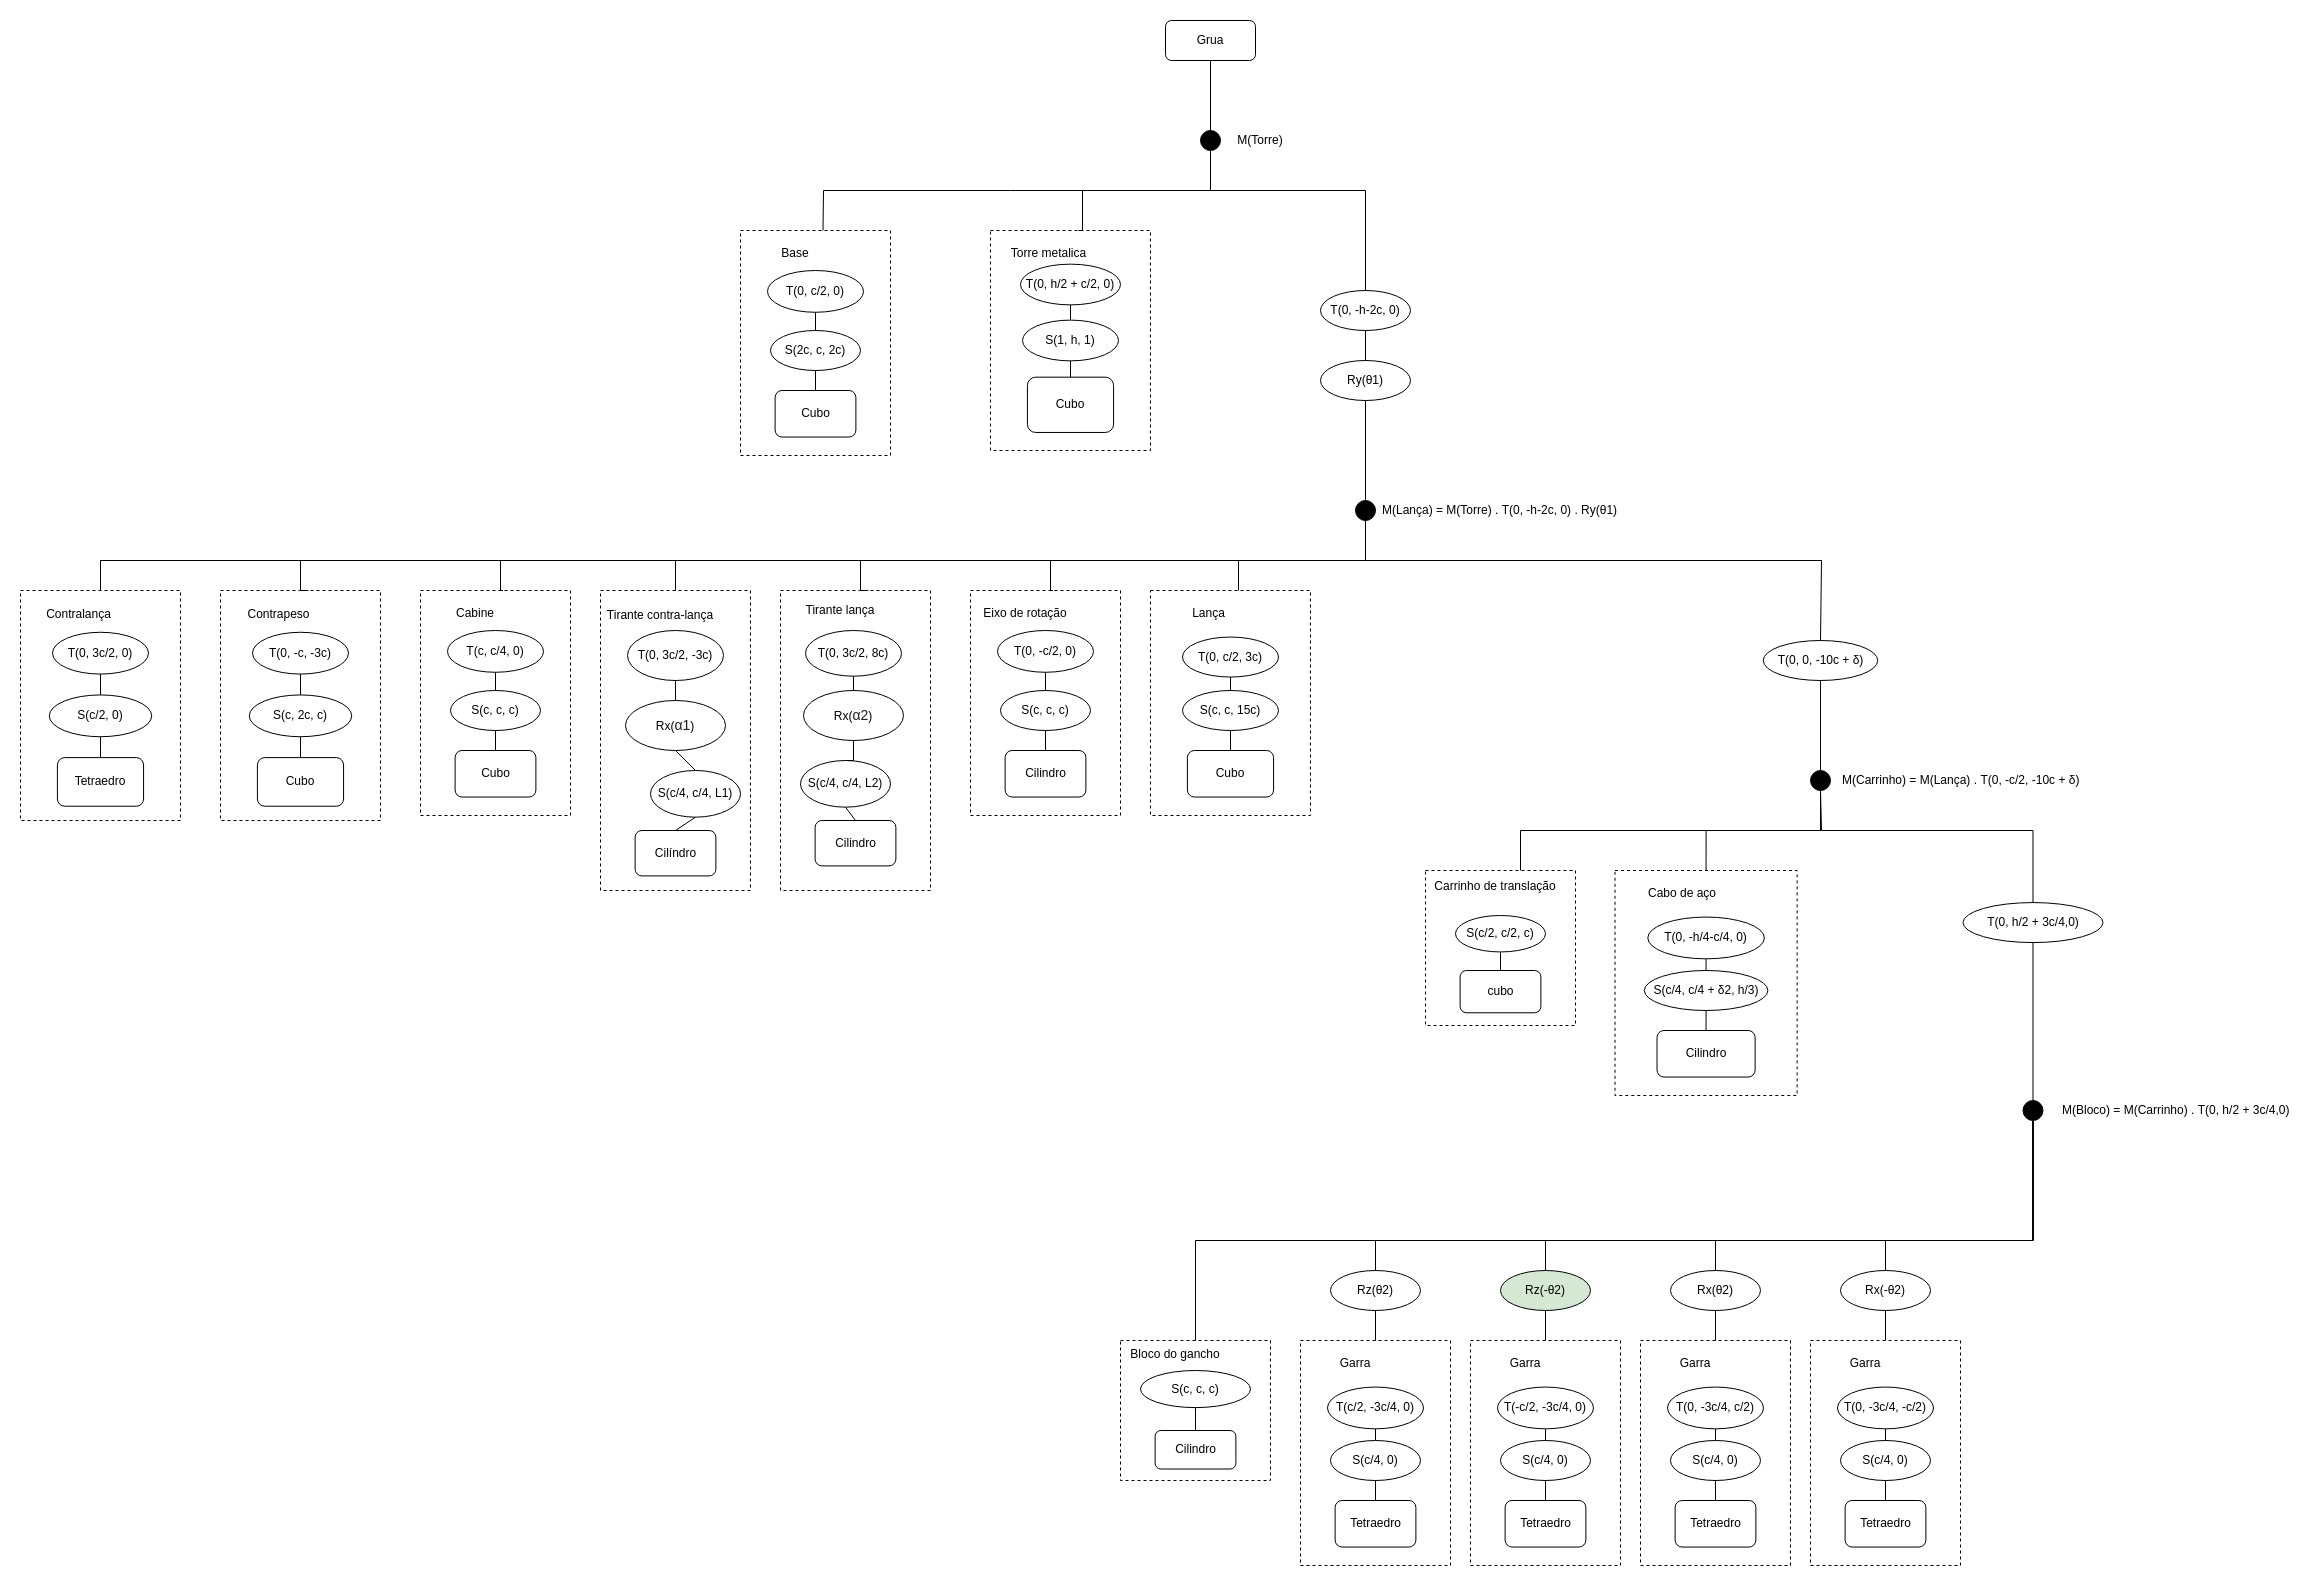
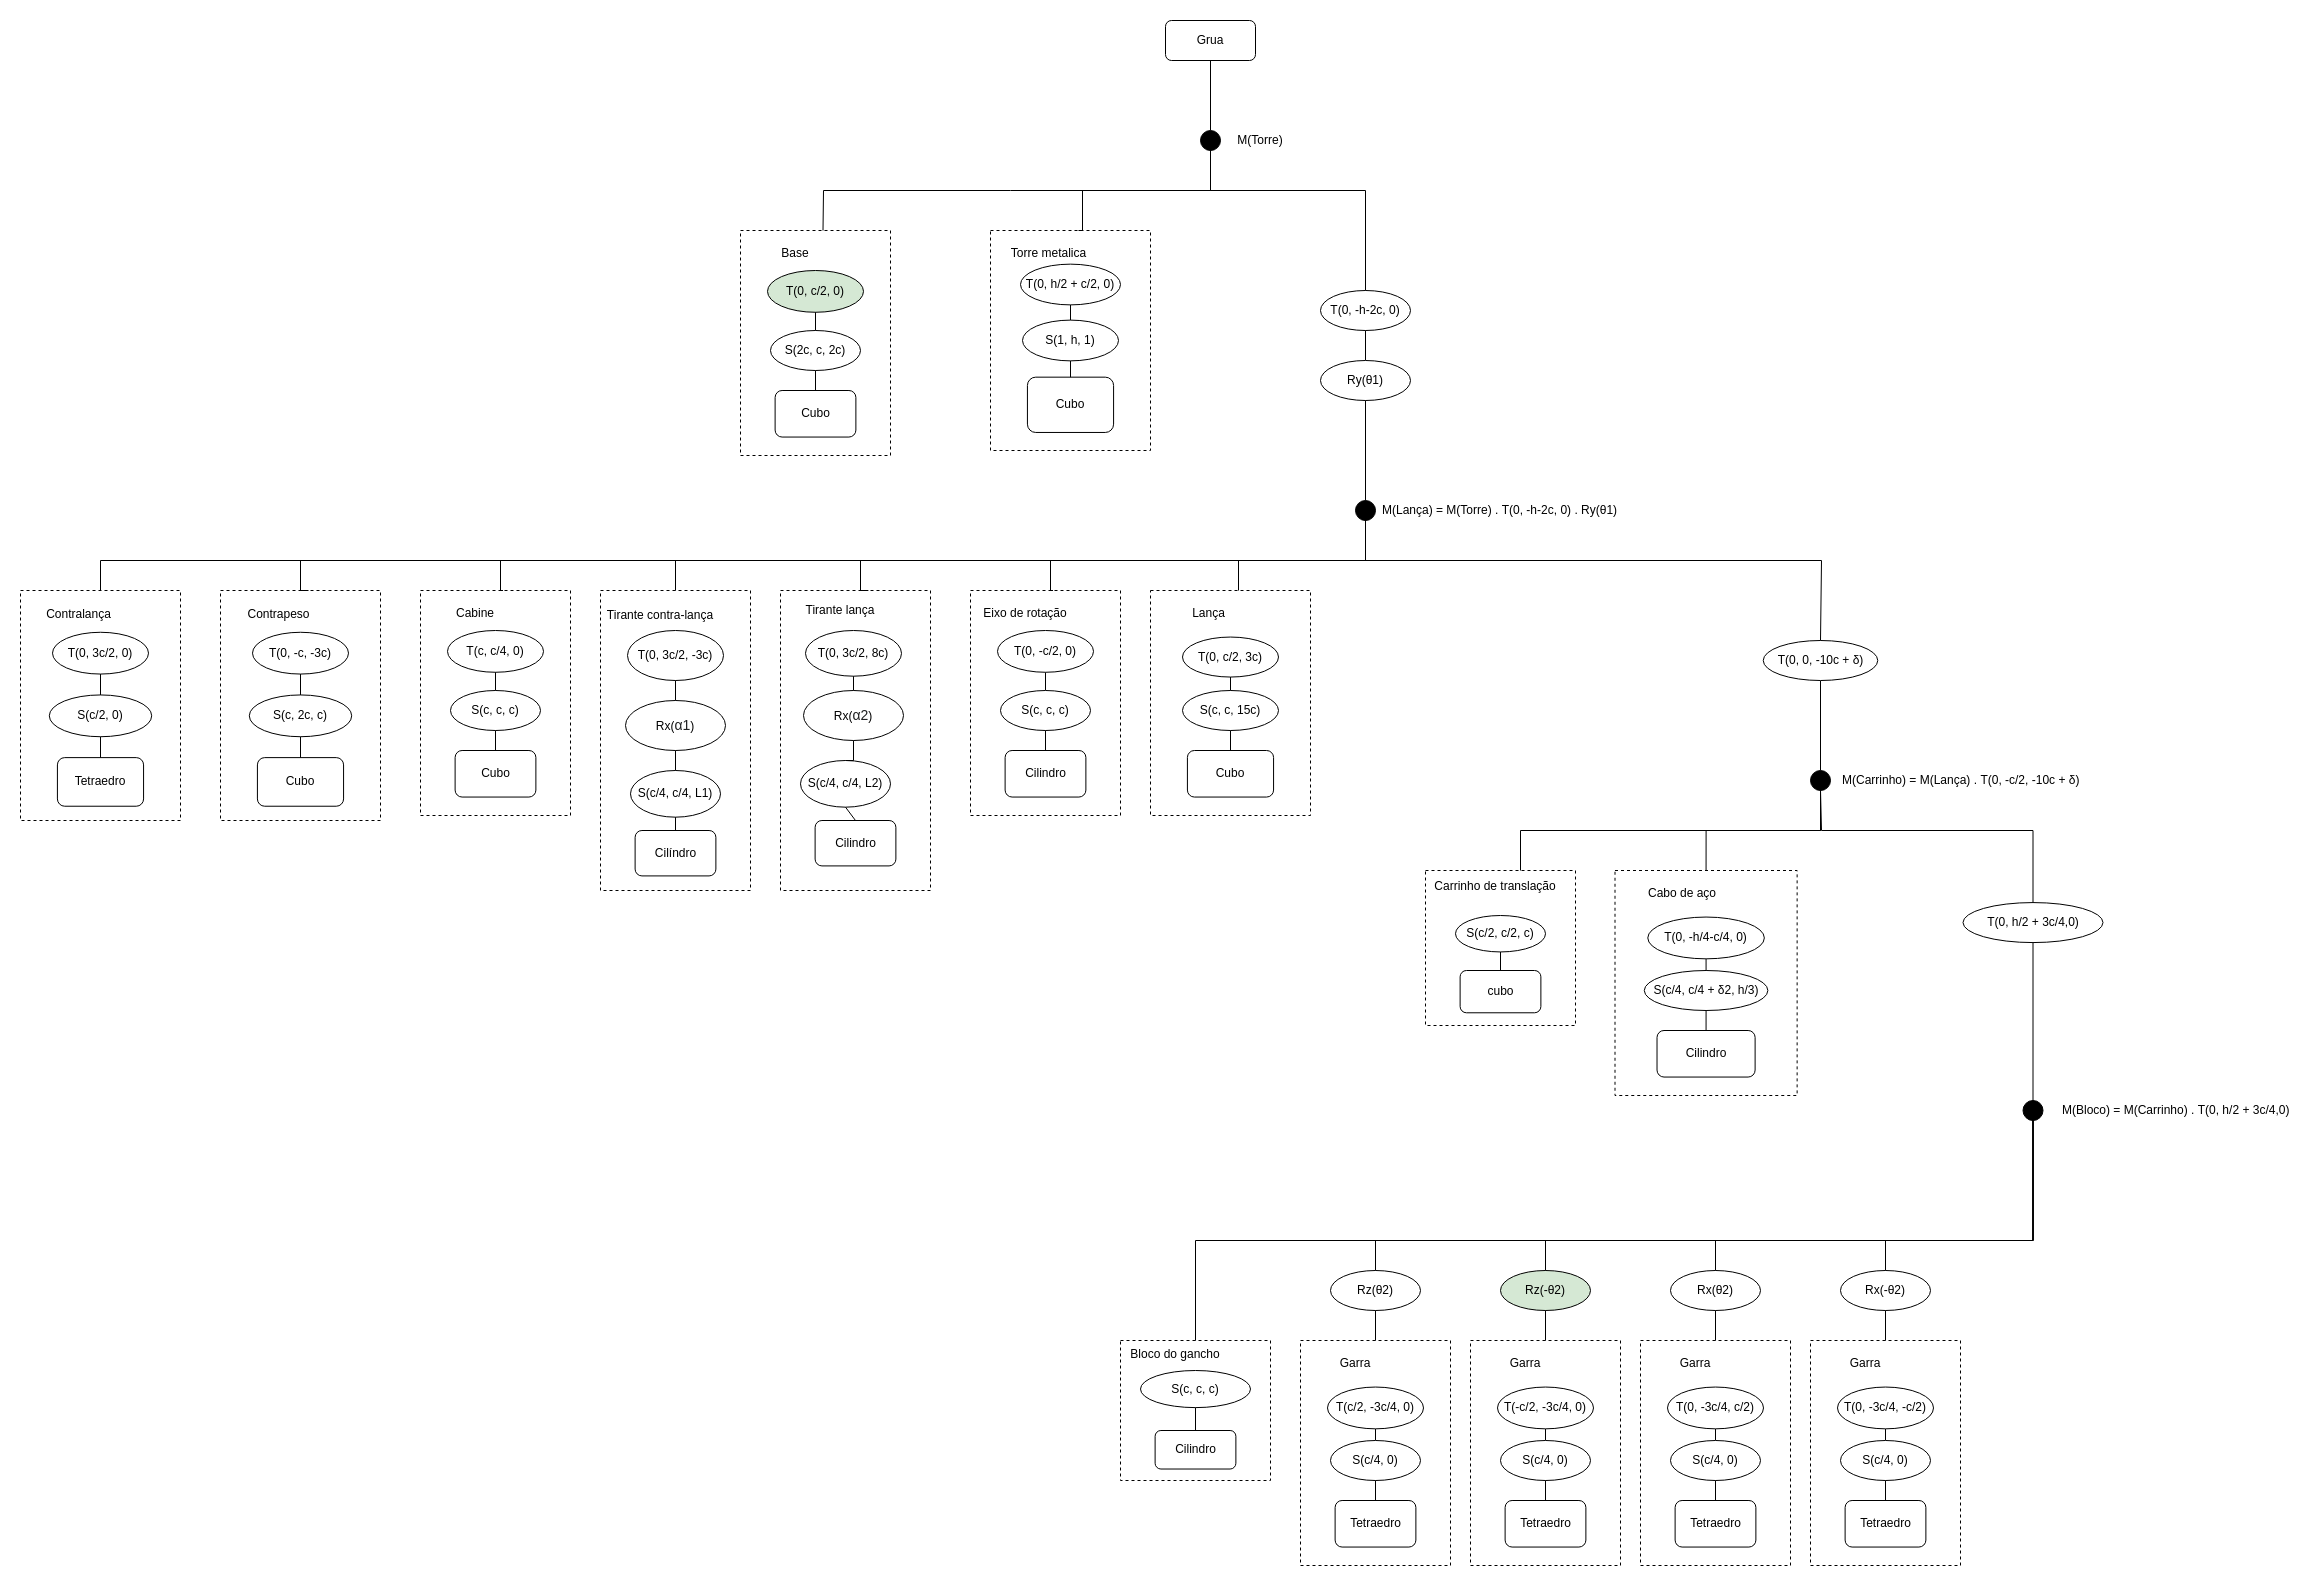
(816, 291) -> (816, 291)
(696, 794) -> (676, 794)
